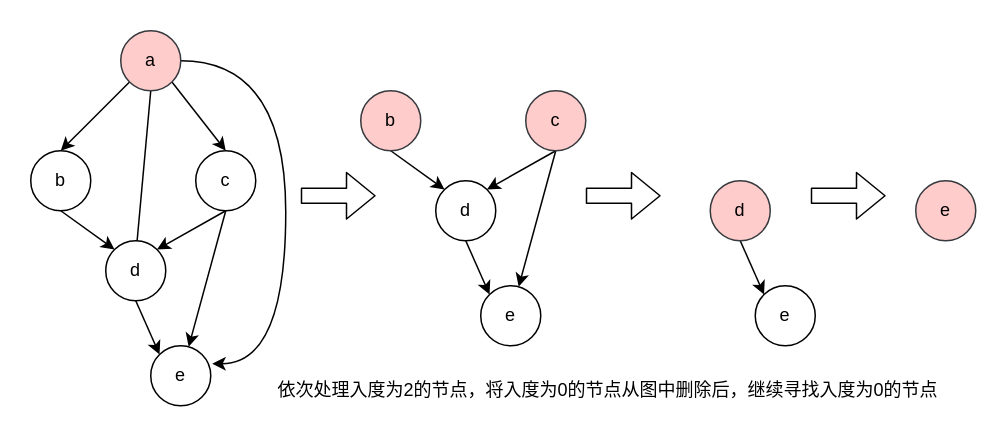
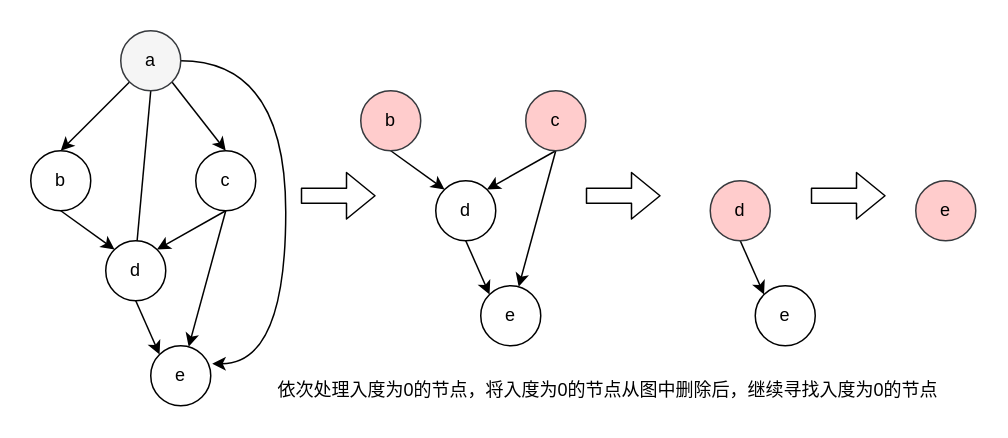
(151, 61) -> (151, 61)
(608, 391) -> (608, 391)
